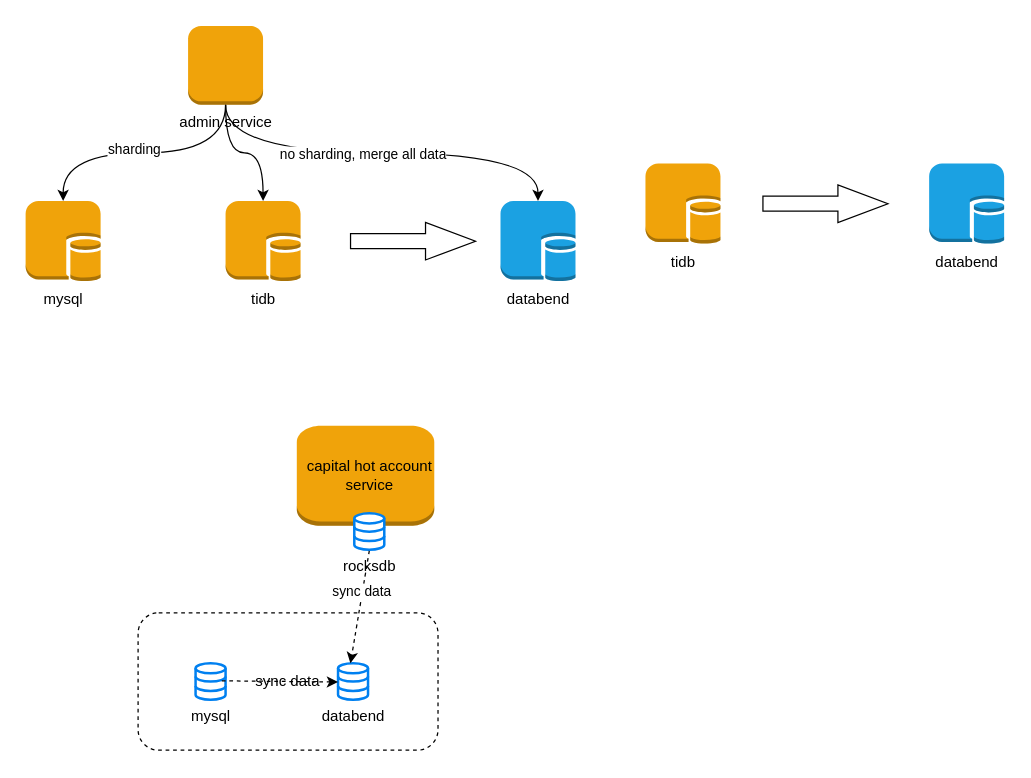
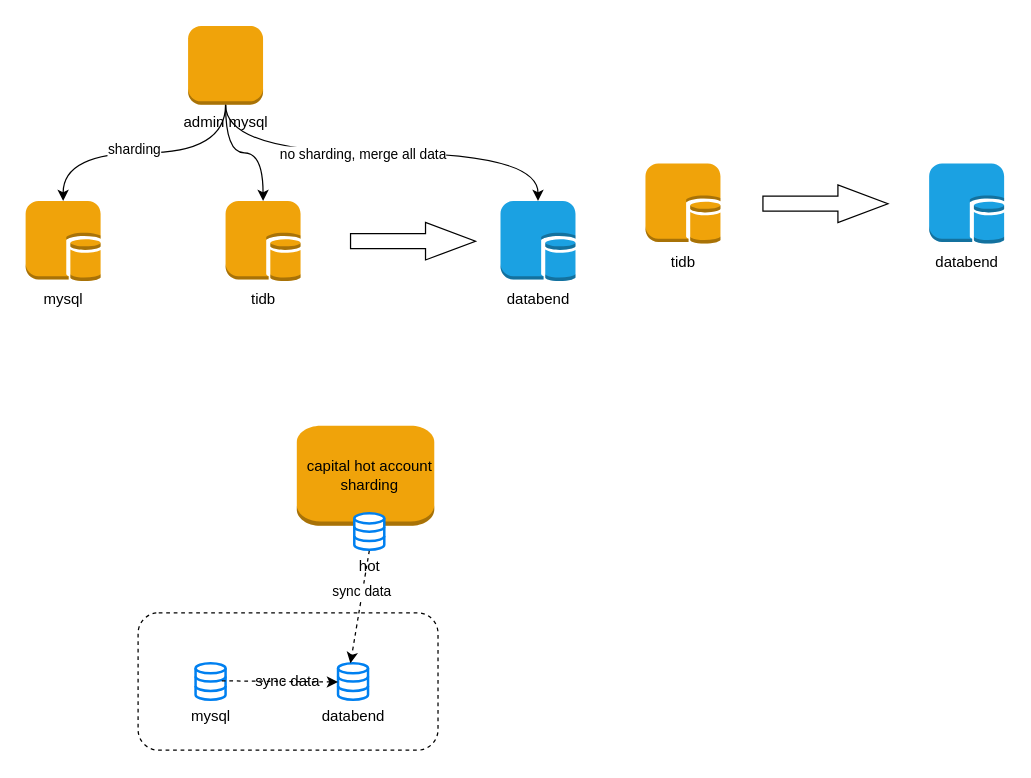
(226, 122) -> (226, 122)
(370, 476) -> (370, 476)
(370, 567) -> (370, 567)
